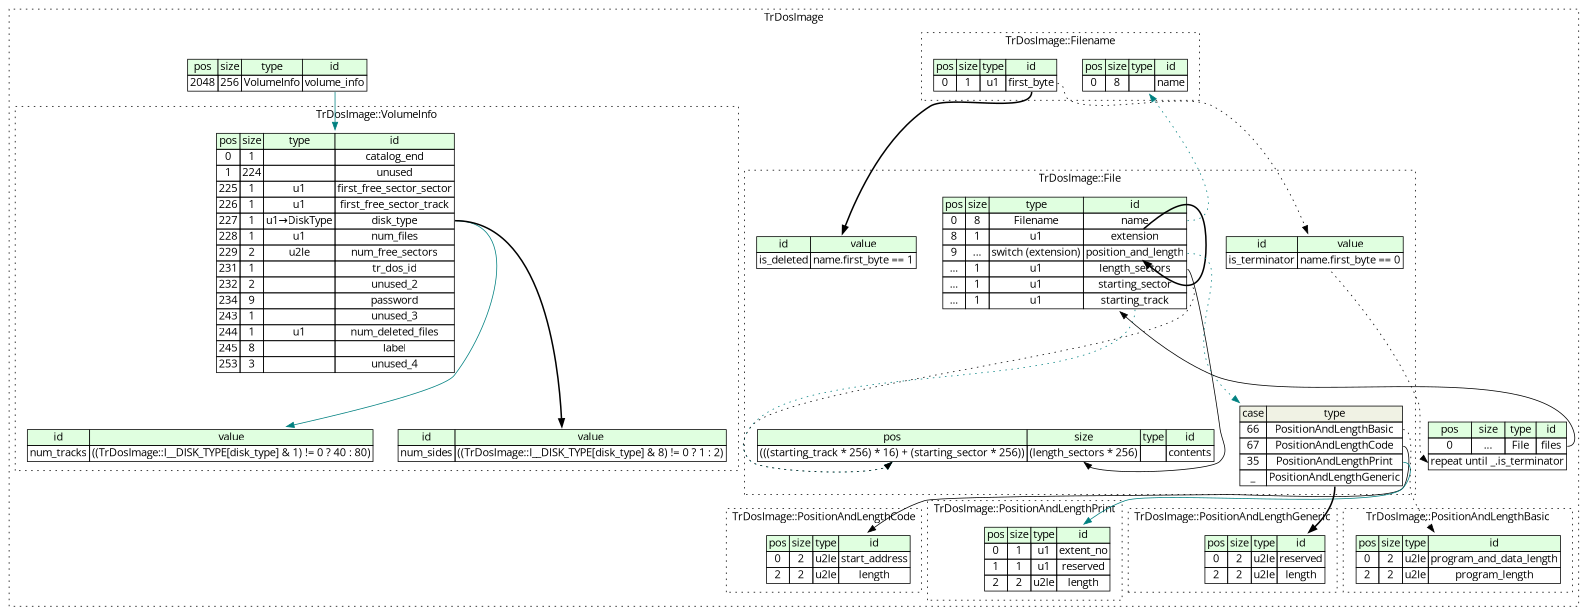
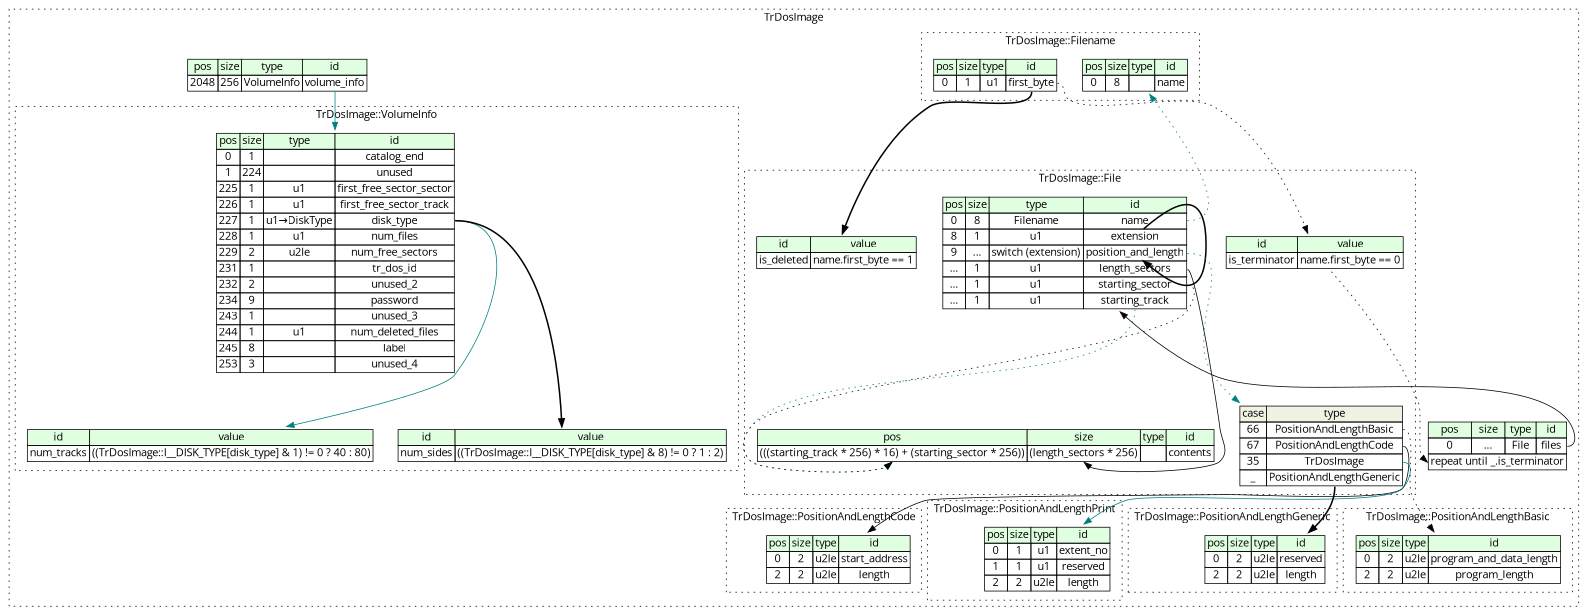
(1334, 462) -> (1334, 462)
